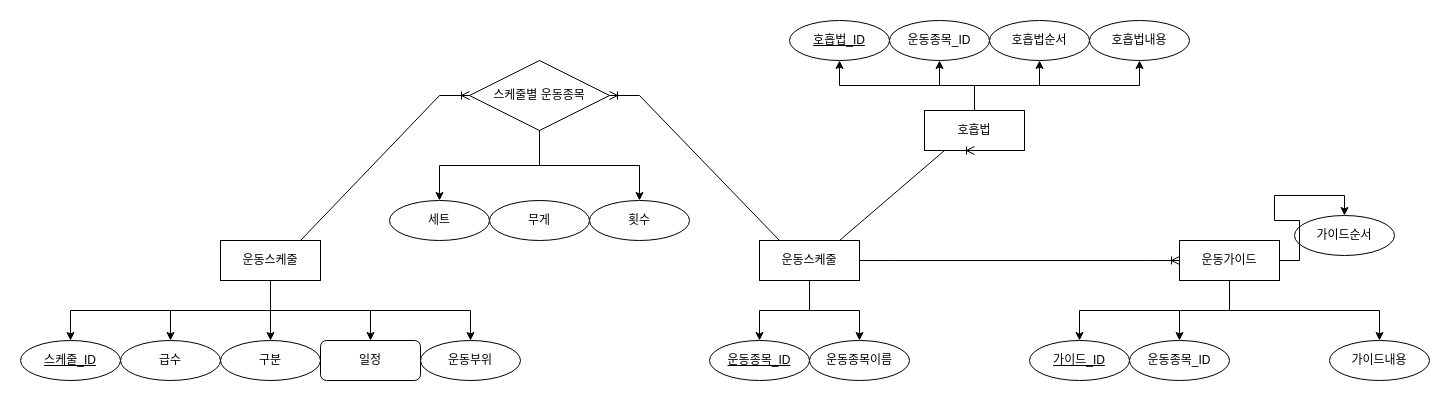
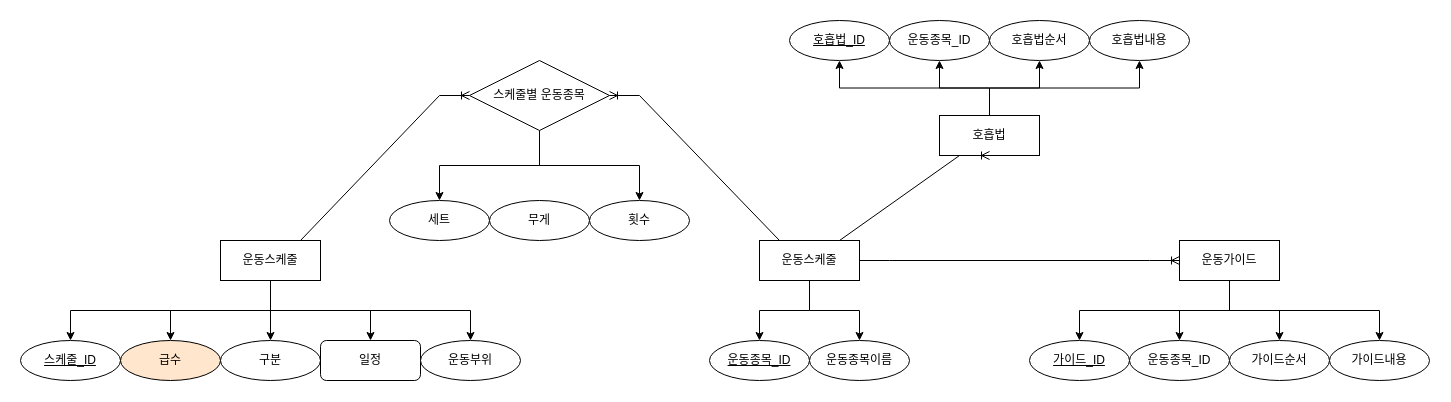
(975, 131) -> (990, 136)
(1345, 236) -> (1280, 361)
(171, 361) -> (171, 361)
